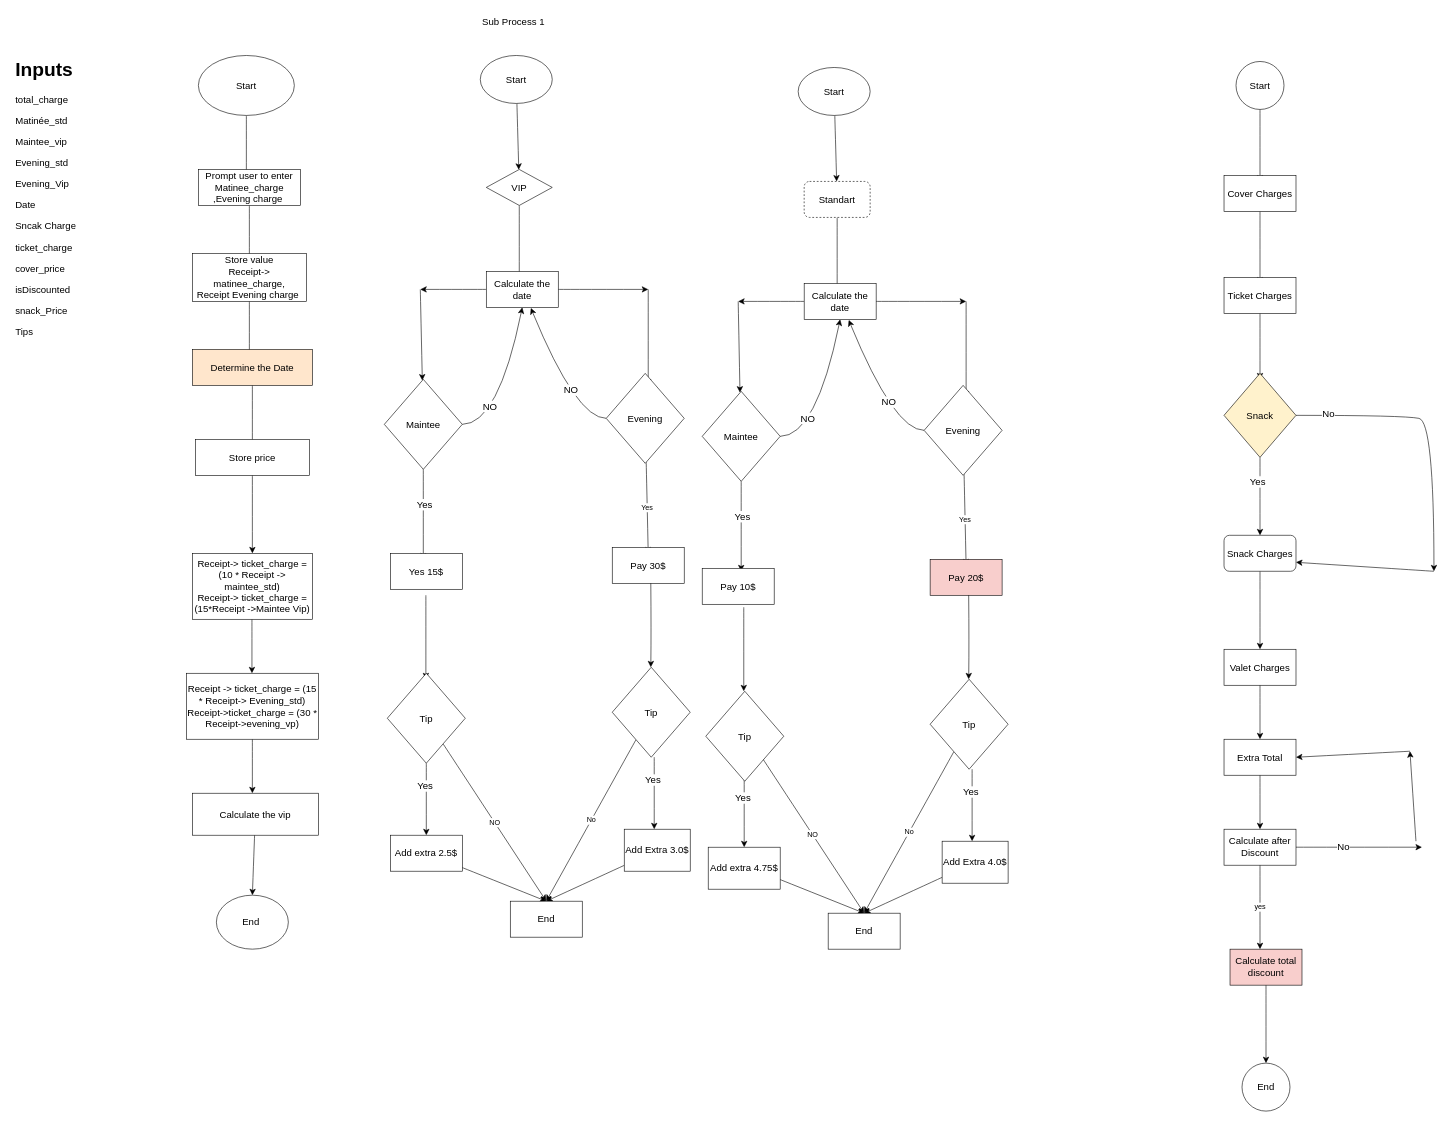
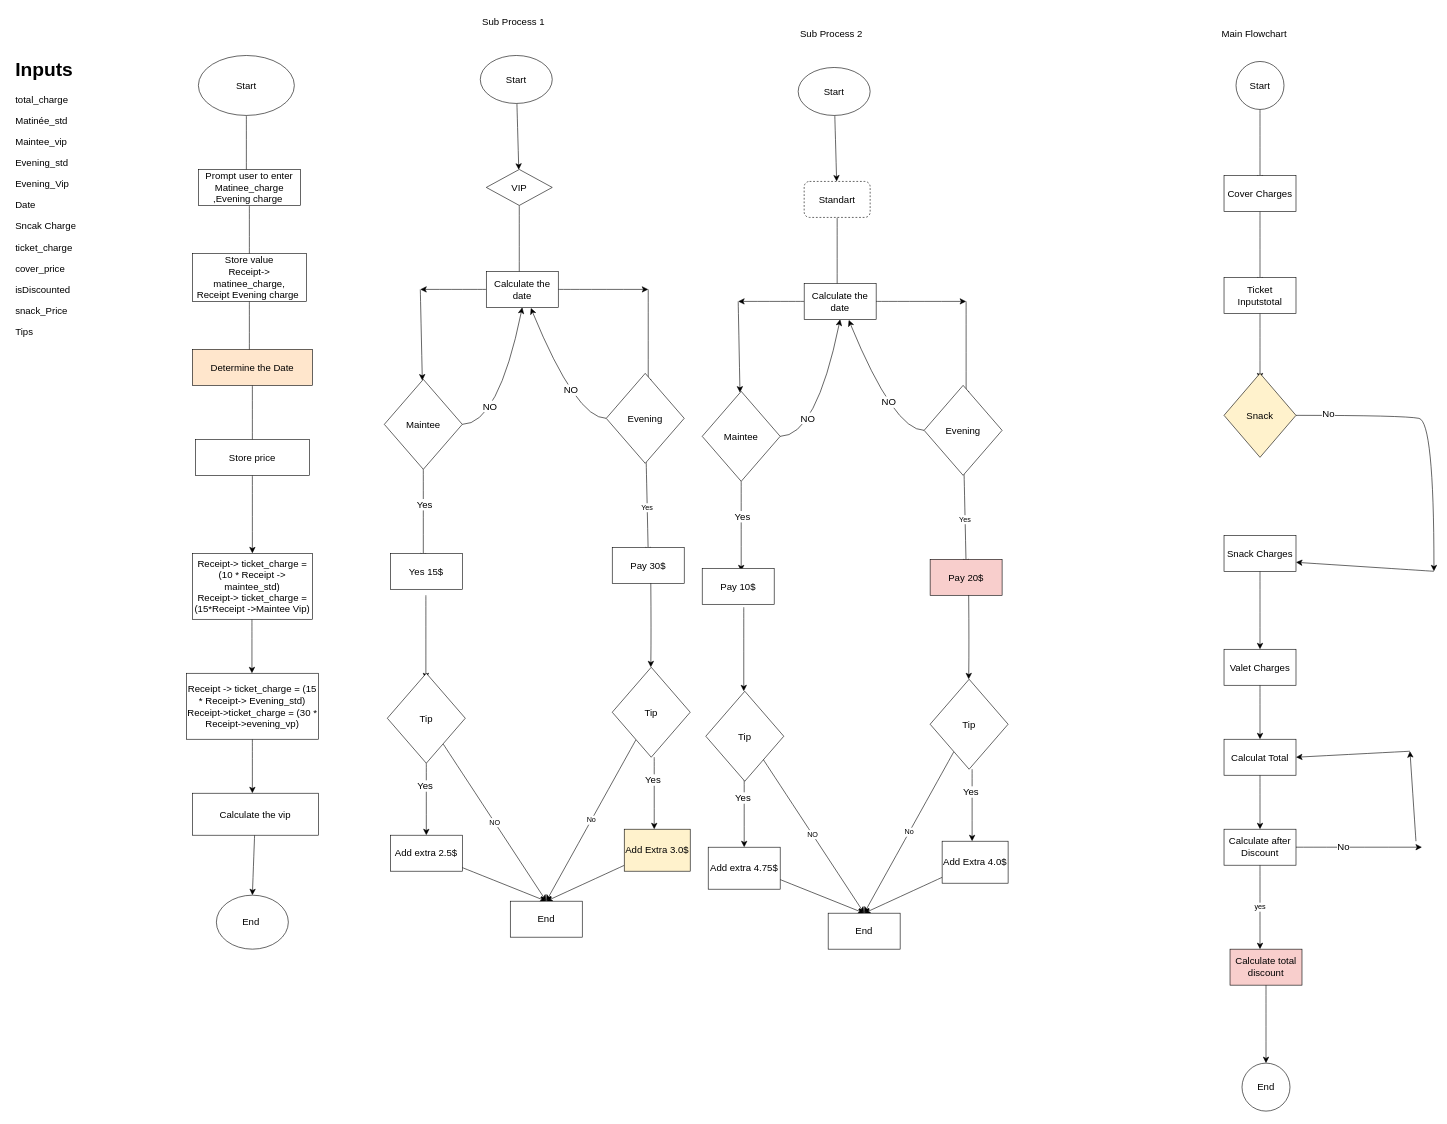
none -> (831, 33)
none -> (1254, 33)
(1260, 296) -> (1260, 296)
(1260, 482) -> none
(1260, 554) -> (1260, 554)
(1260, 758) -> (1260, 758)
(657, 851) -> (657, 851)
